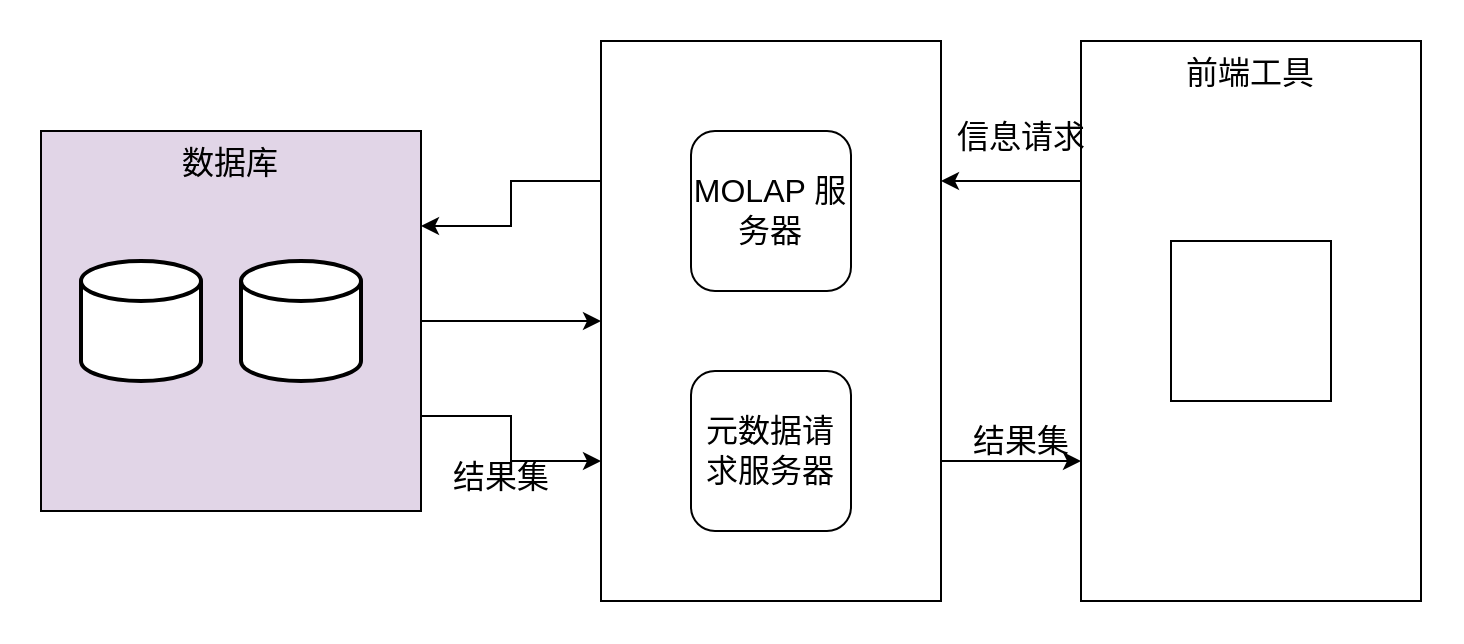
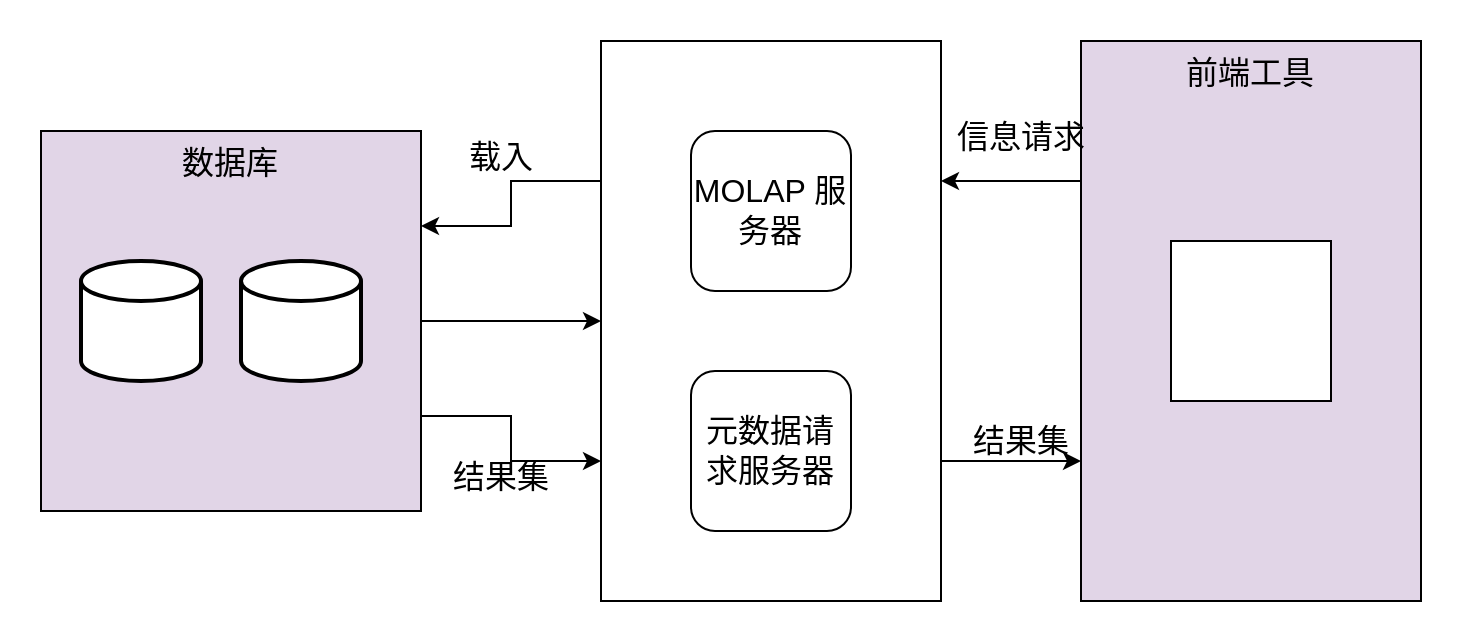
(1251, 74) -> (1251, 74)
none -> (501, 157)
